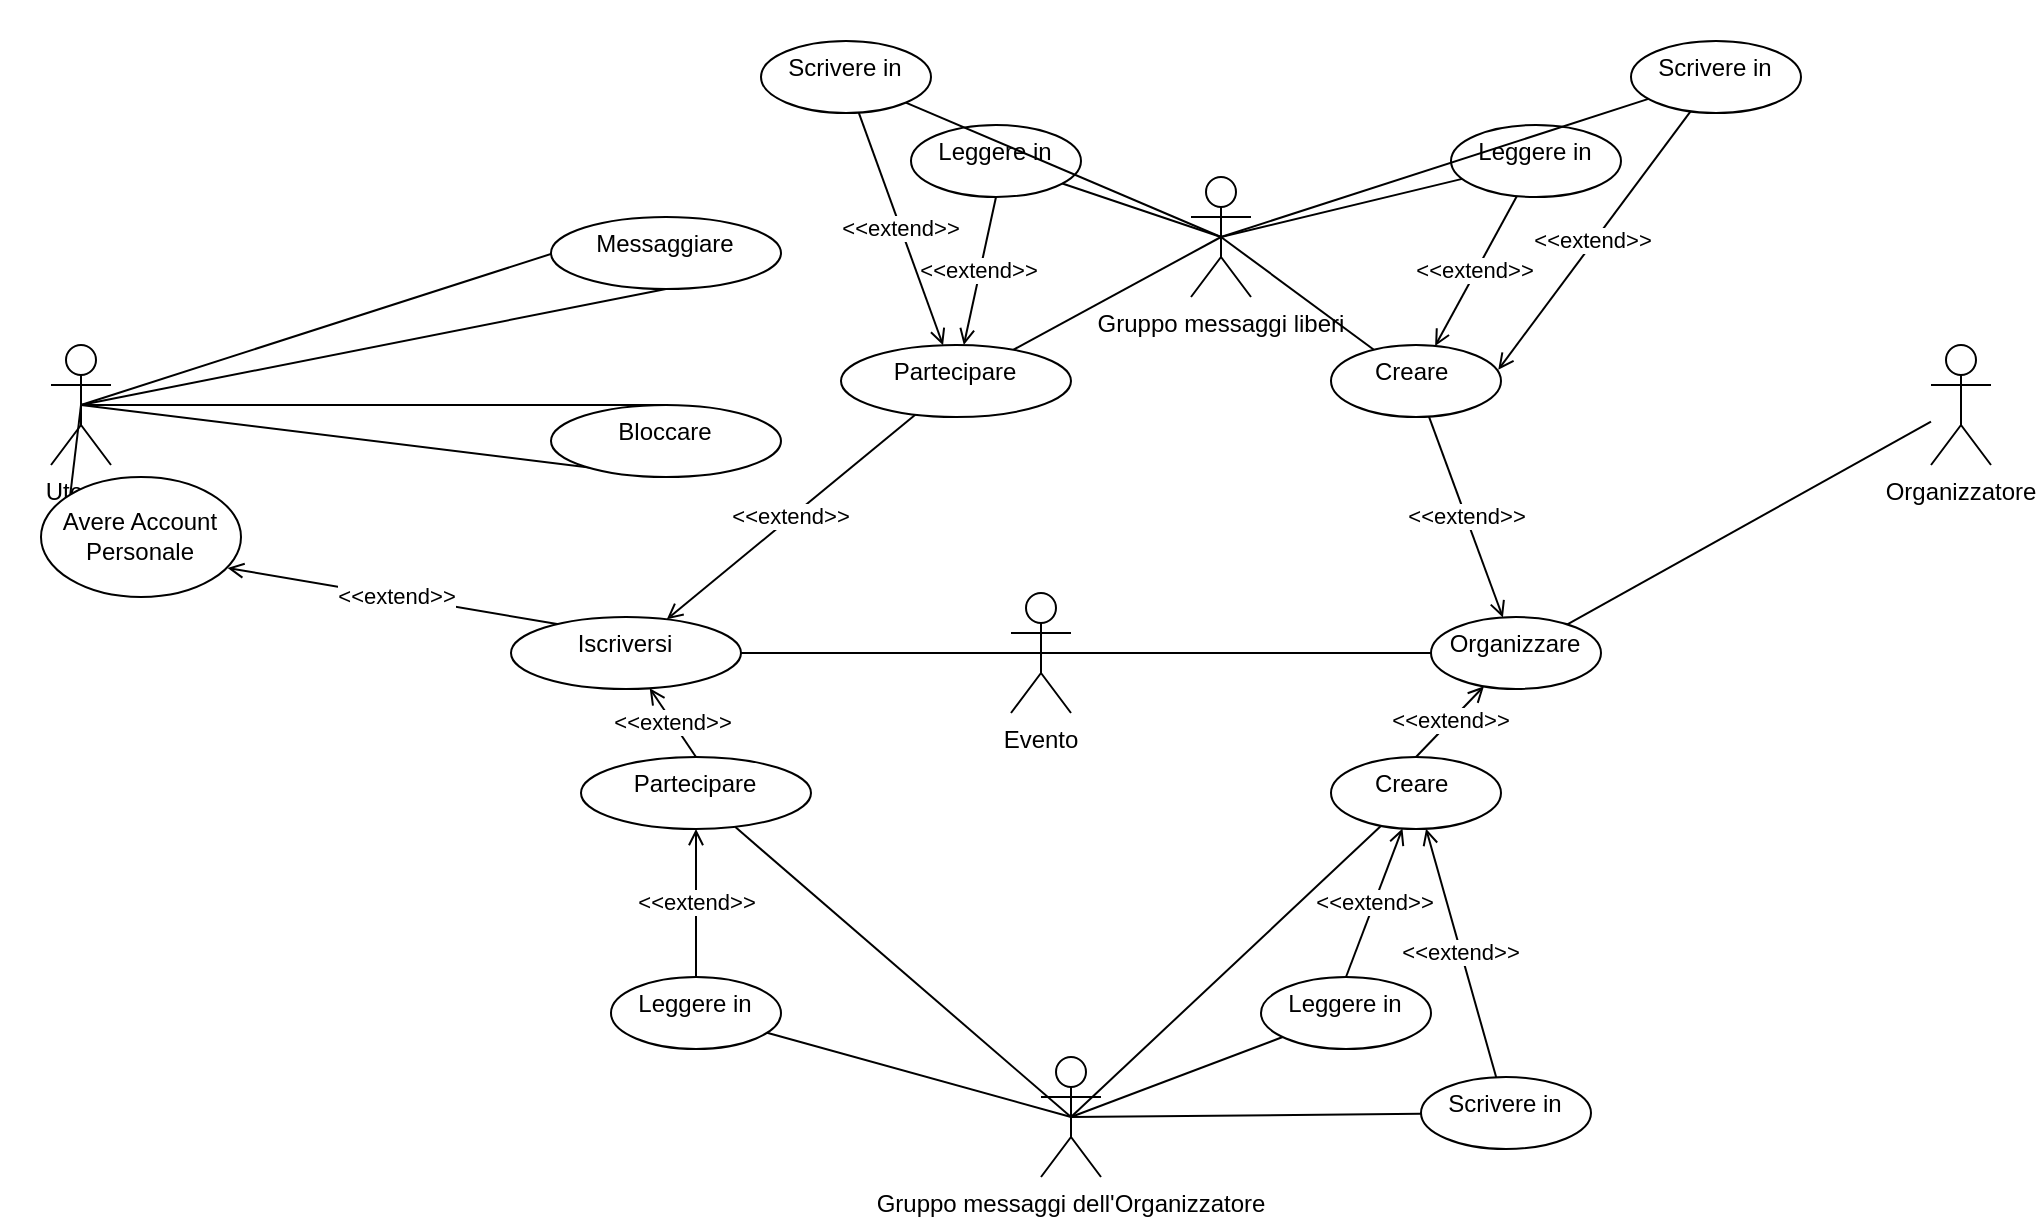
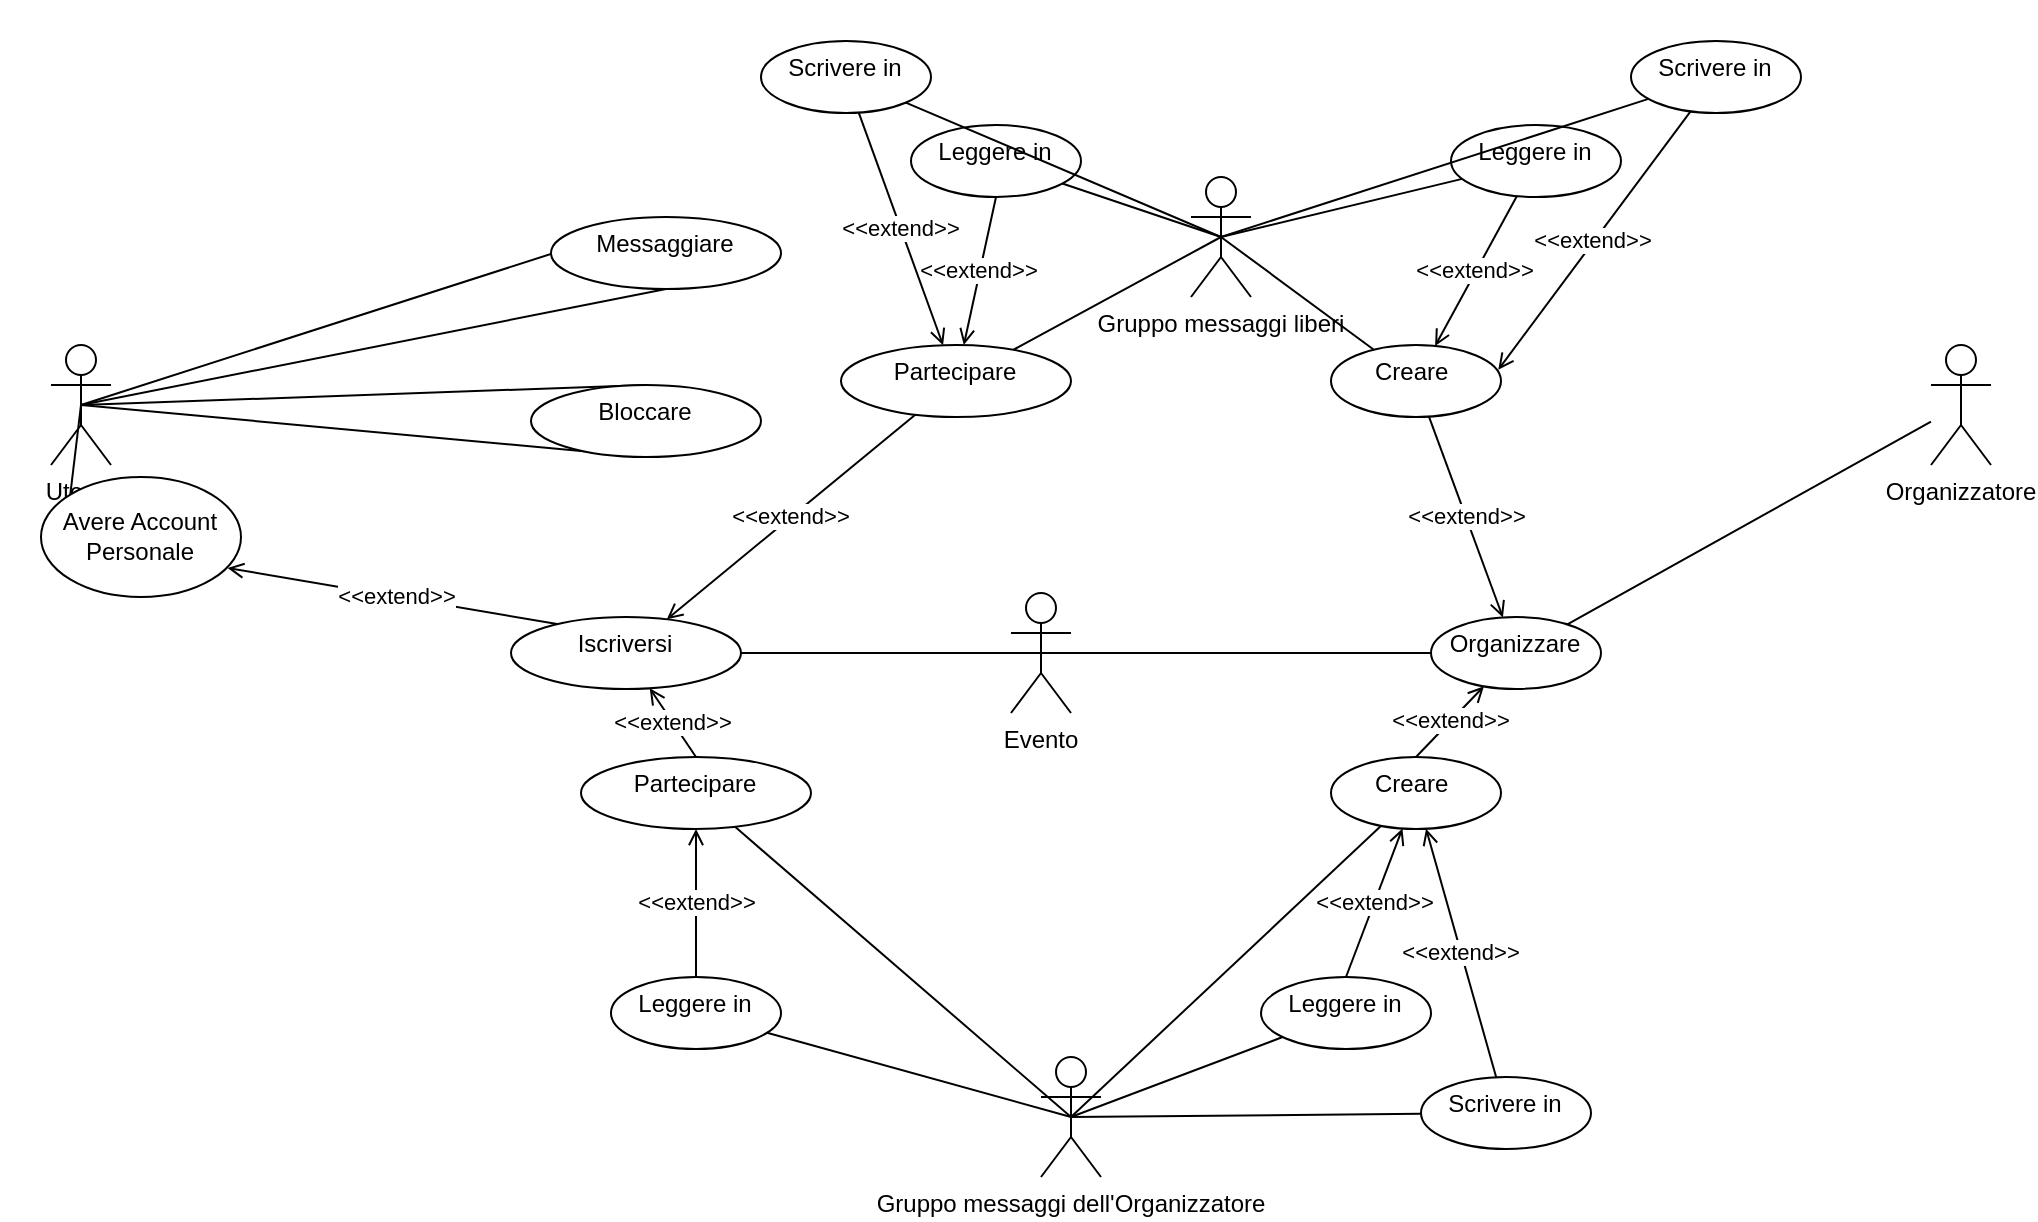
(666, 441) -> (646, 421)
